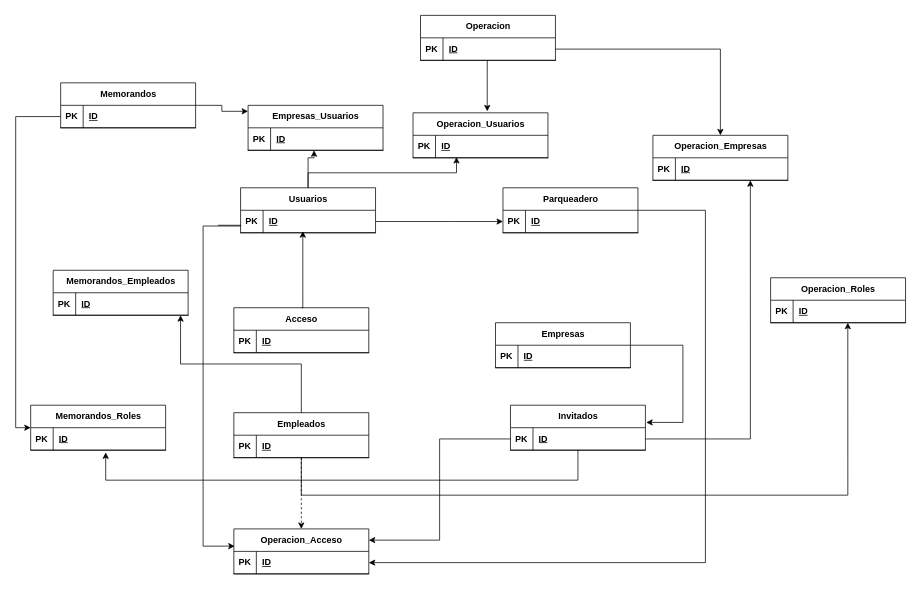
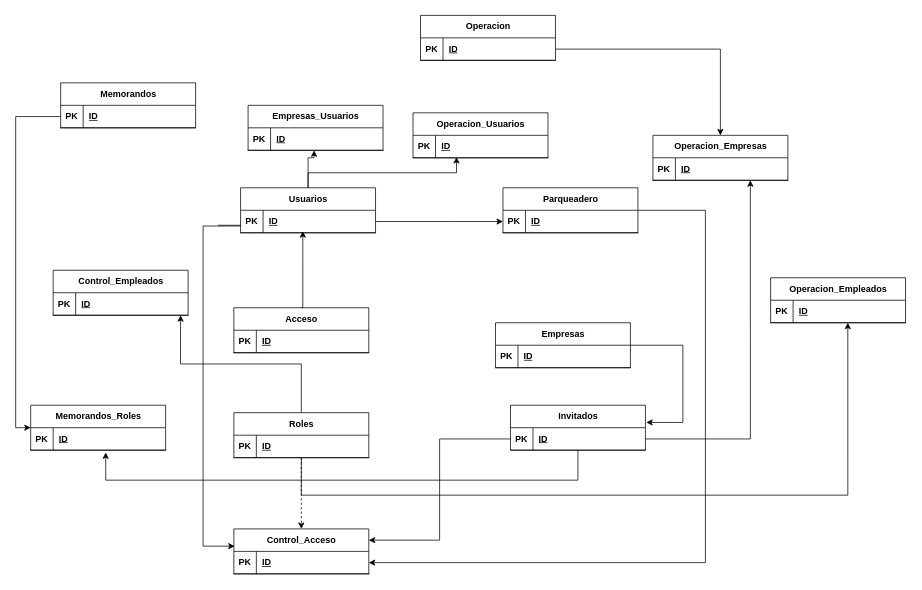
(487, 84) -> none
(222, 106) -> none
(121, 282) -> (121, 282)
(839, 289) -> (839, 289)
(302, 424) -> (302, 424)
(302, 540) -> (302, 540)
